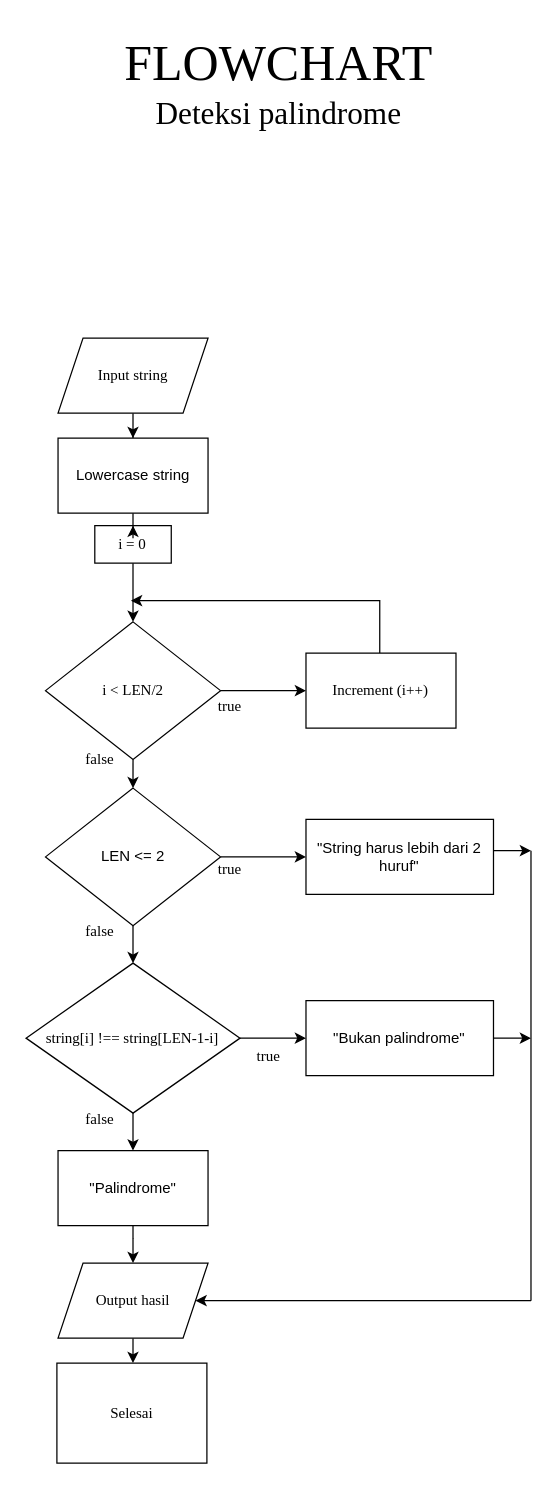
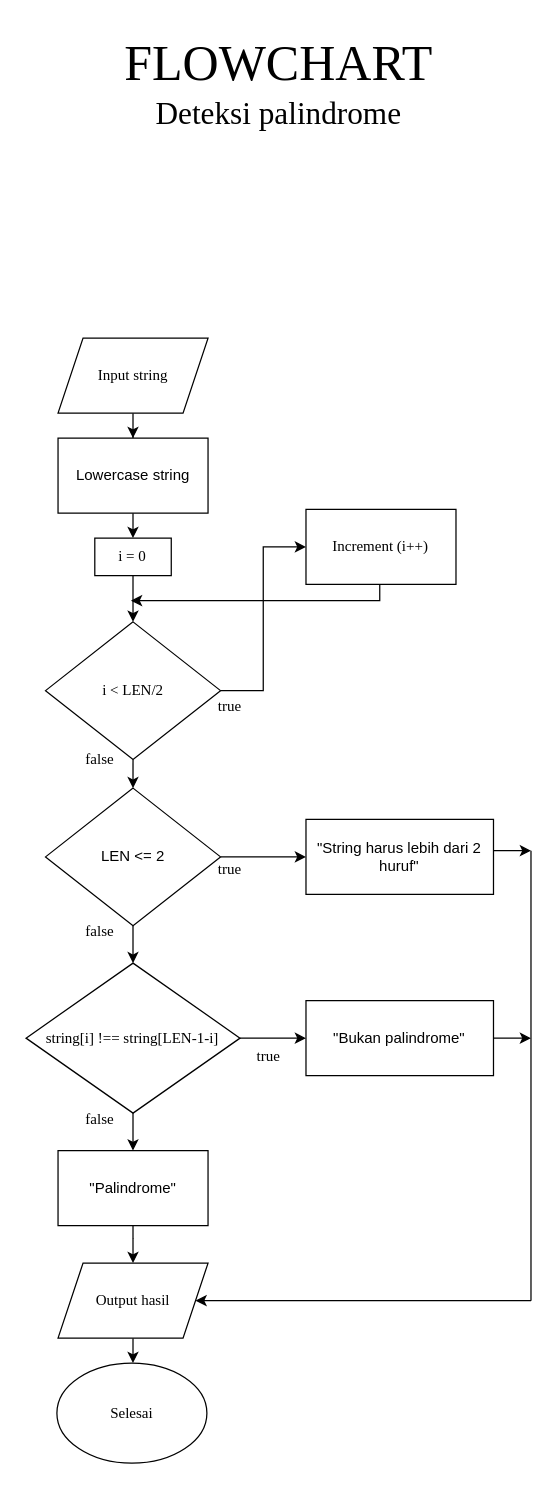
(133, 544) -> (133, 557)
(381, 691) -> (381, 547)
(132, 1413) -> (132, 1413)
